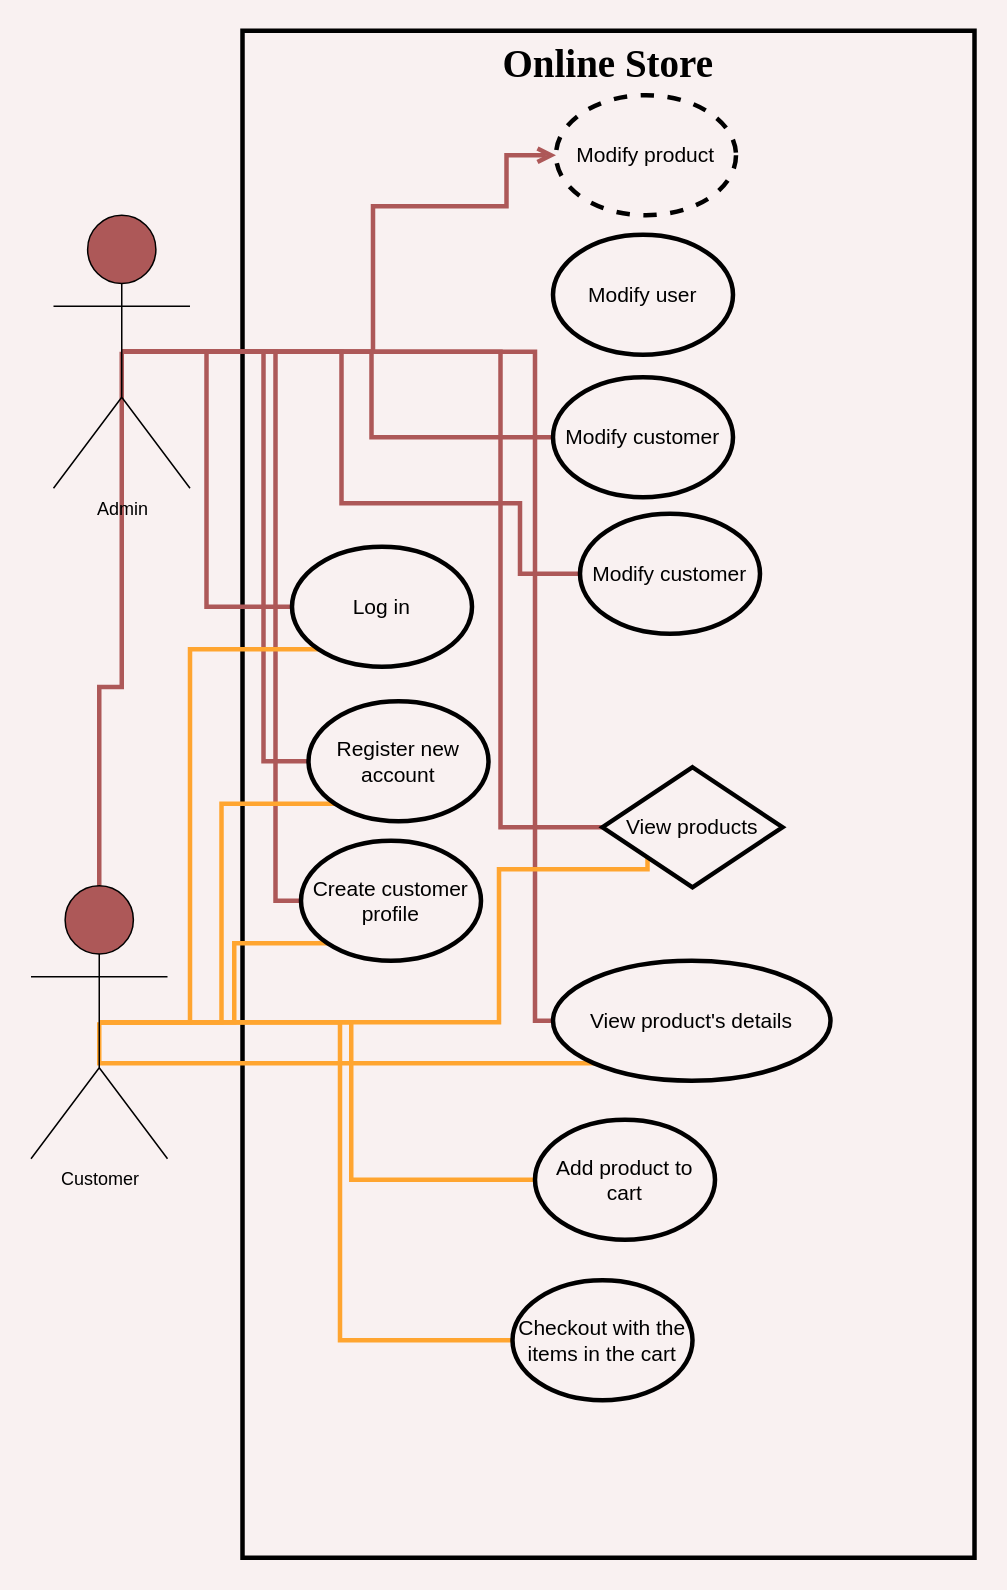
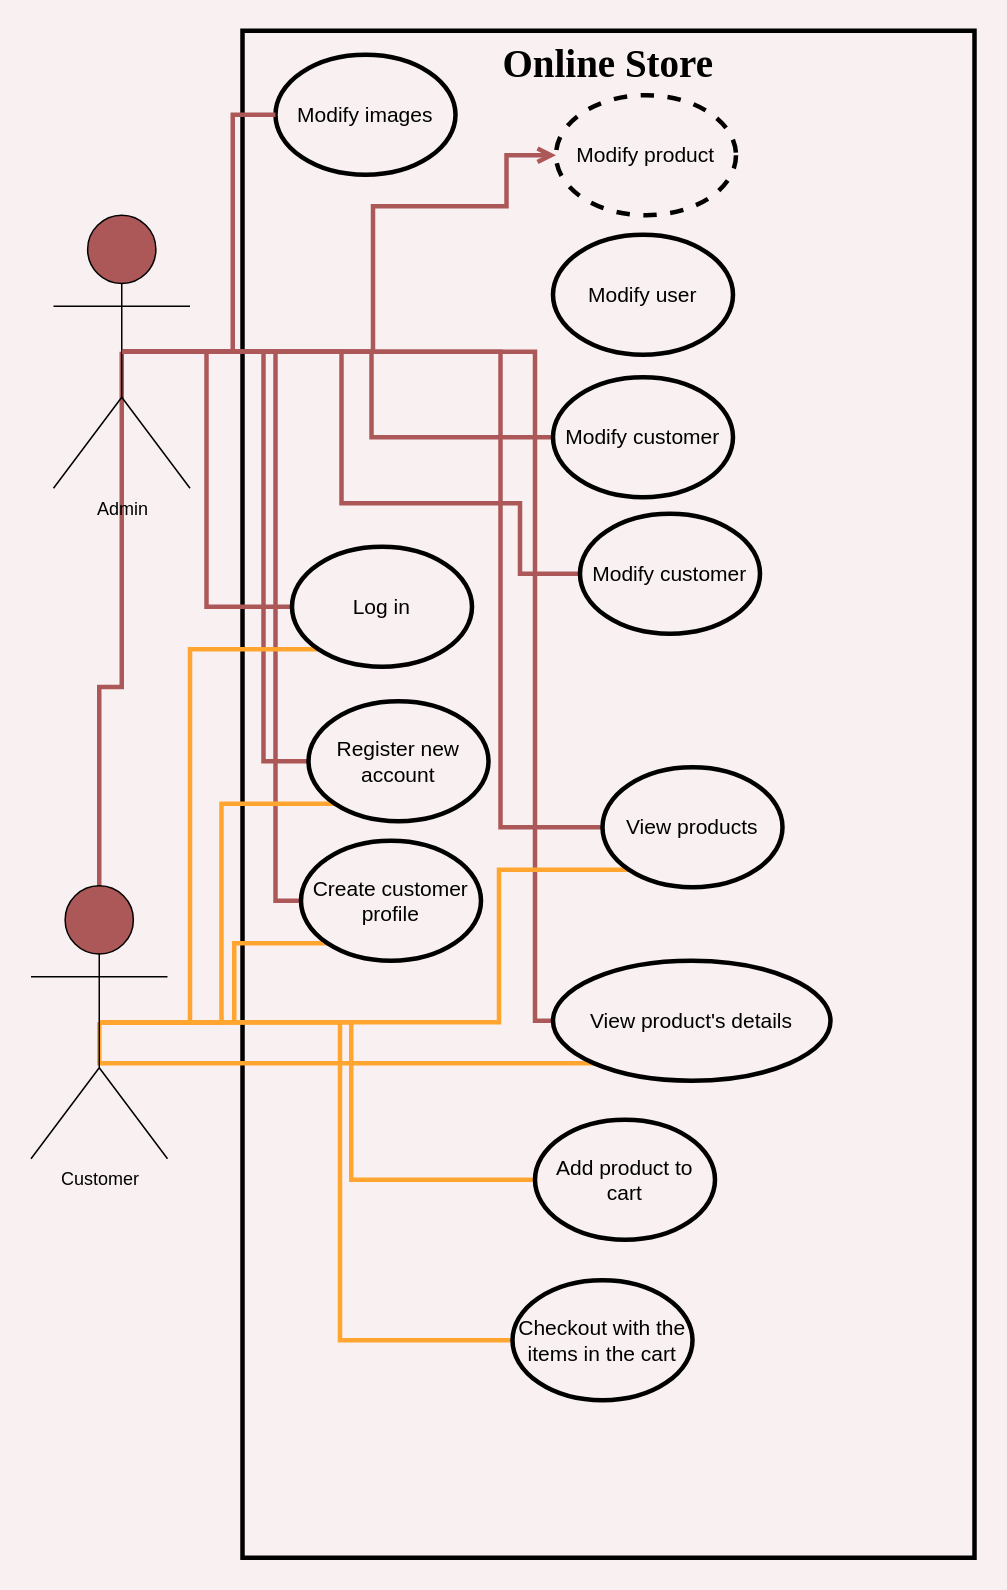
none -> (365, 115)
none -> (233, 211)
(692, 827) -> (692, 827)
